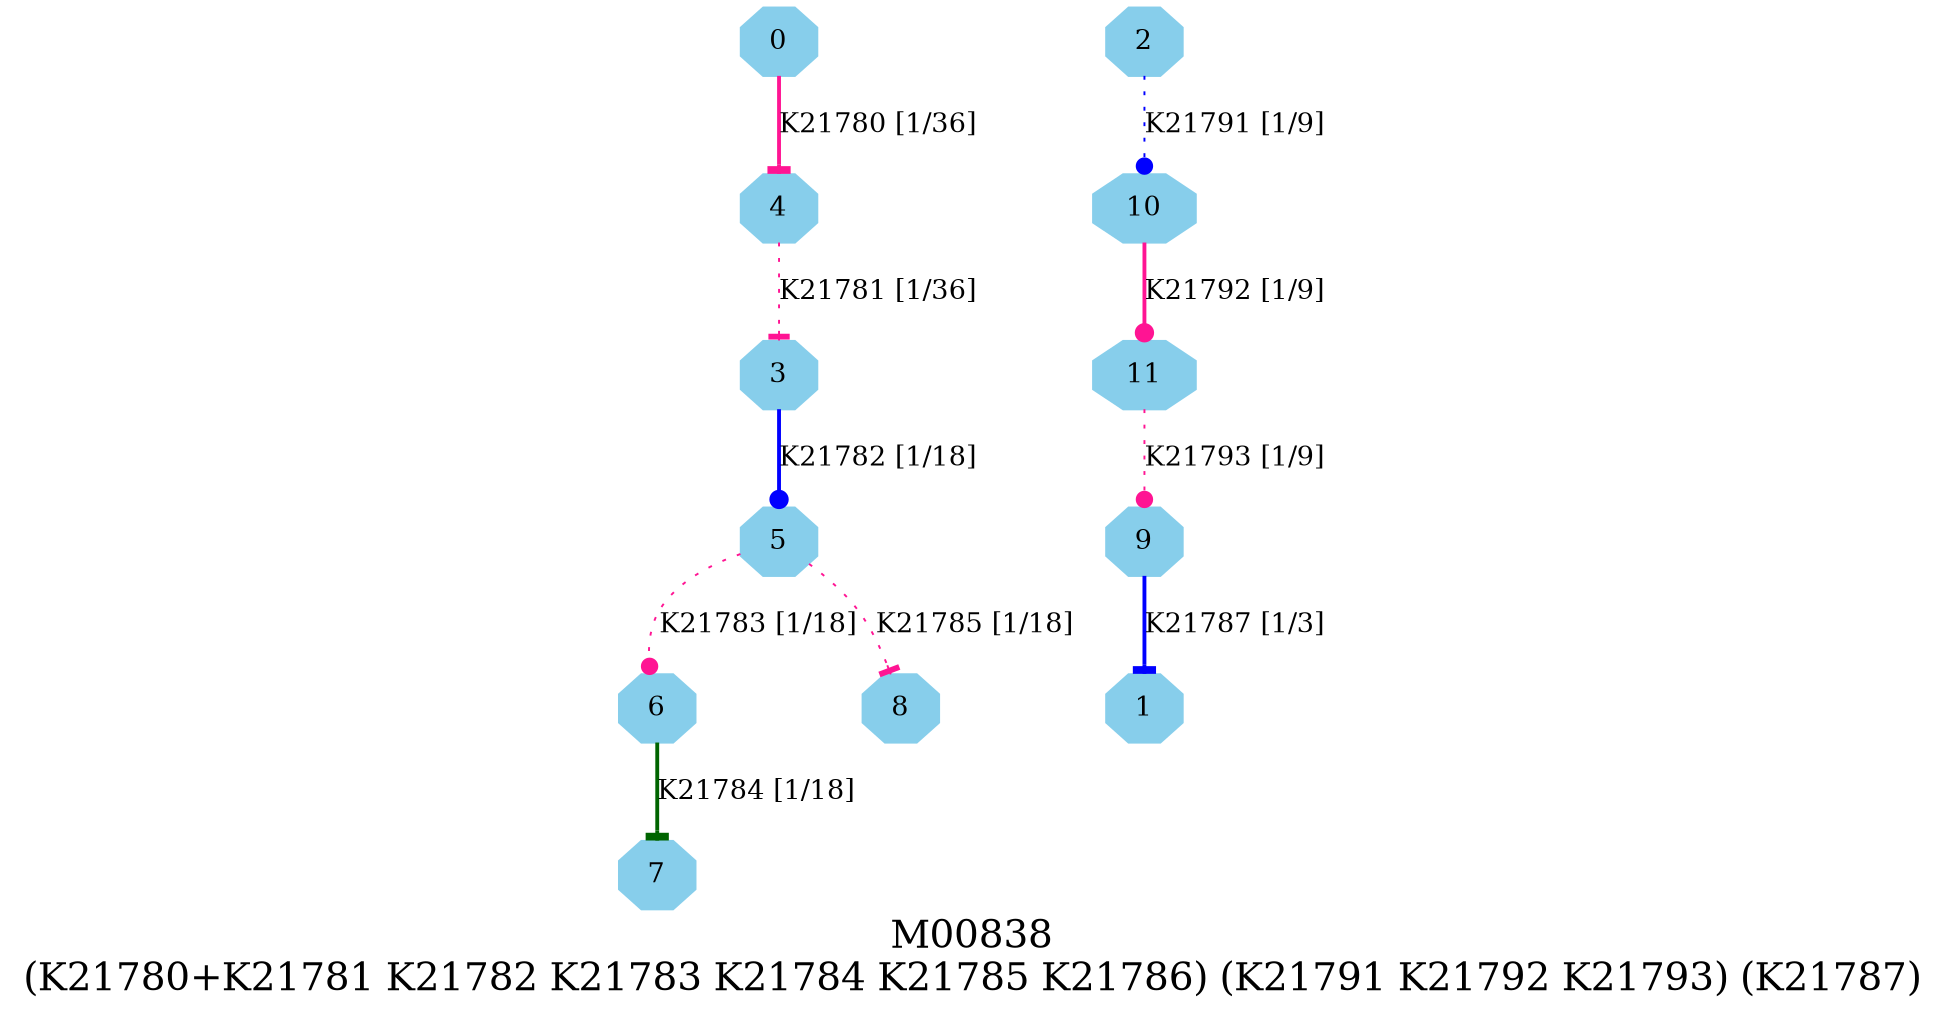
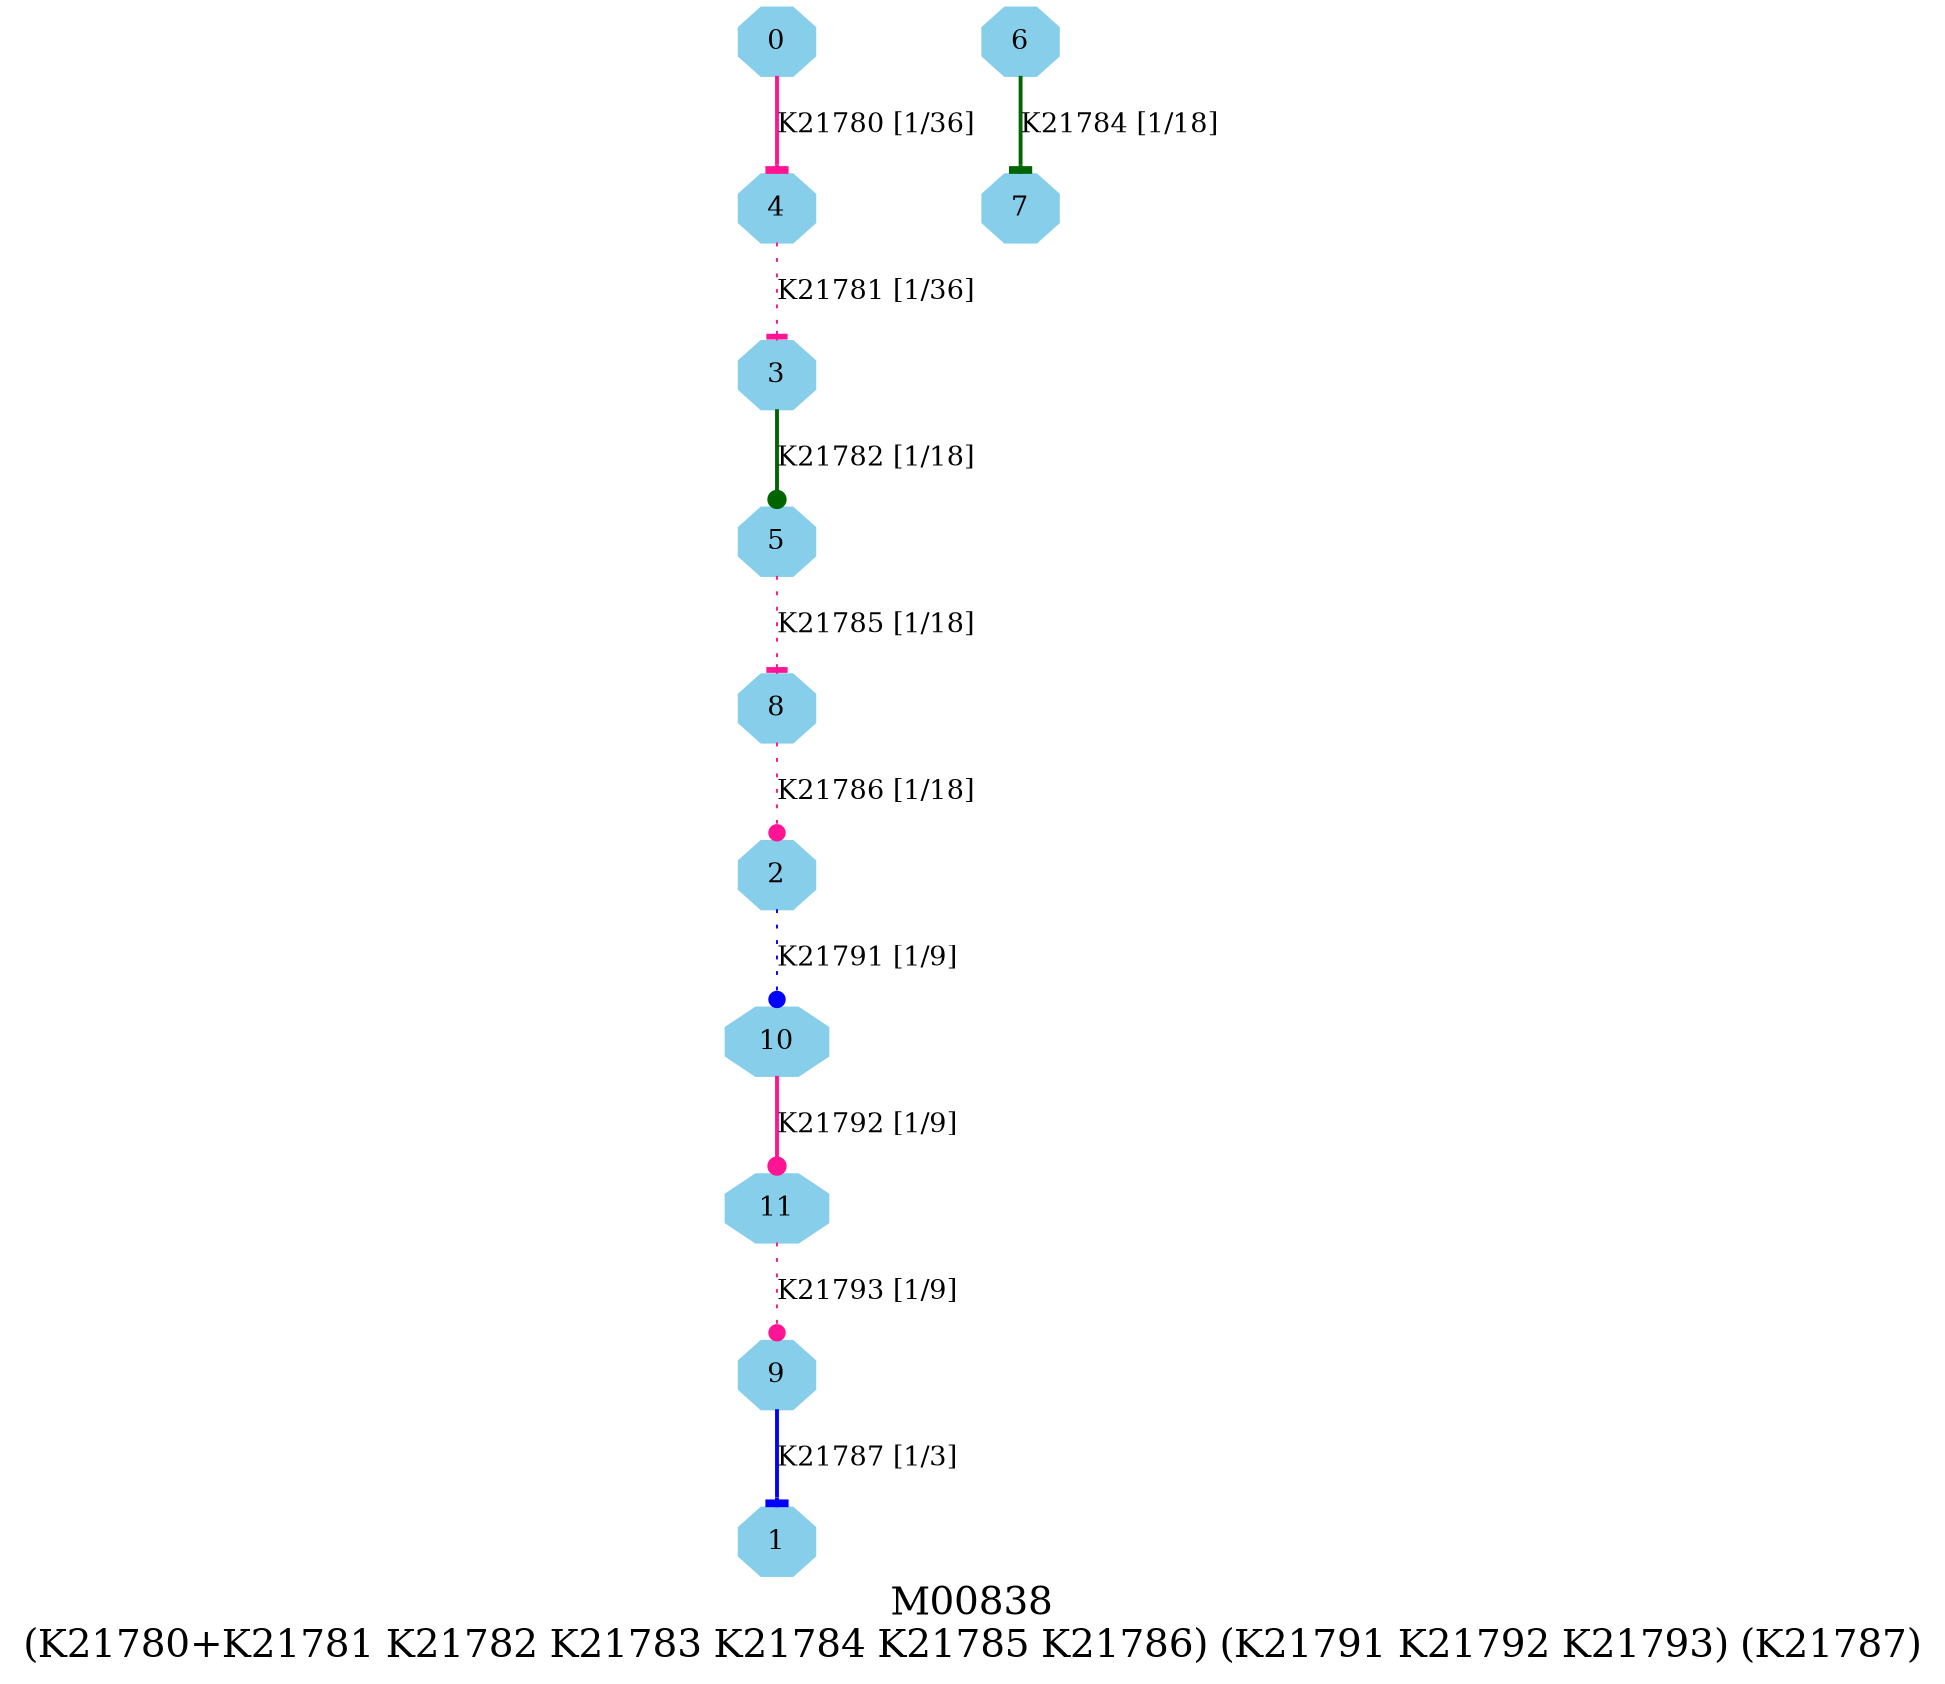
(779, 450) -> (777, 450)
(675, 591) -> none
none -> (777, 784)
